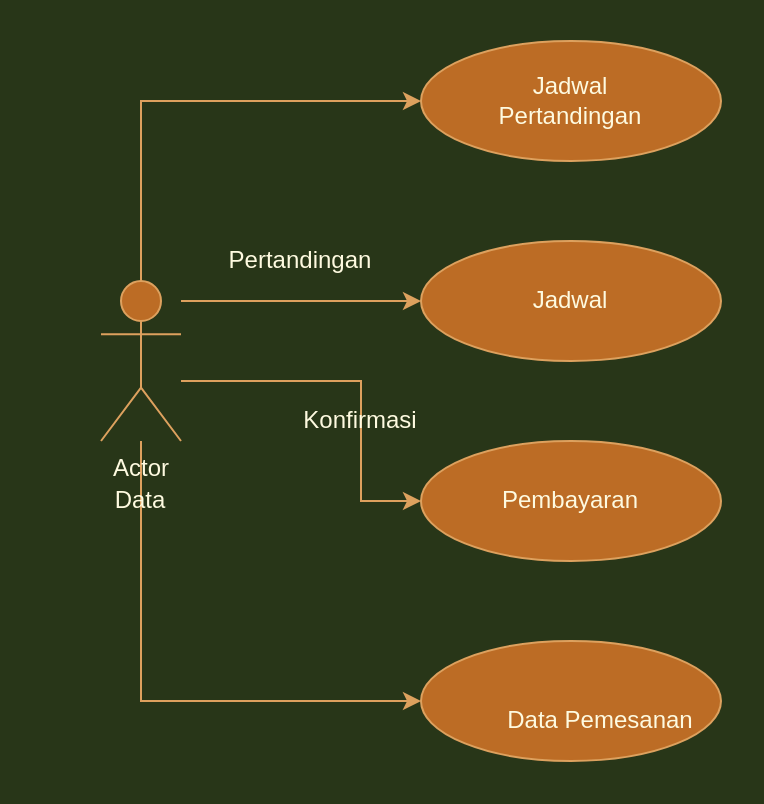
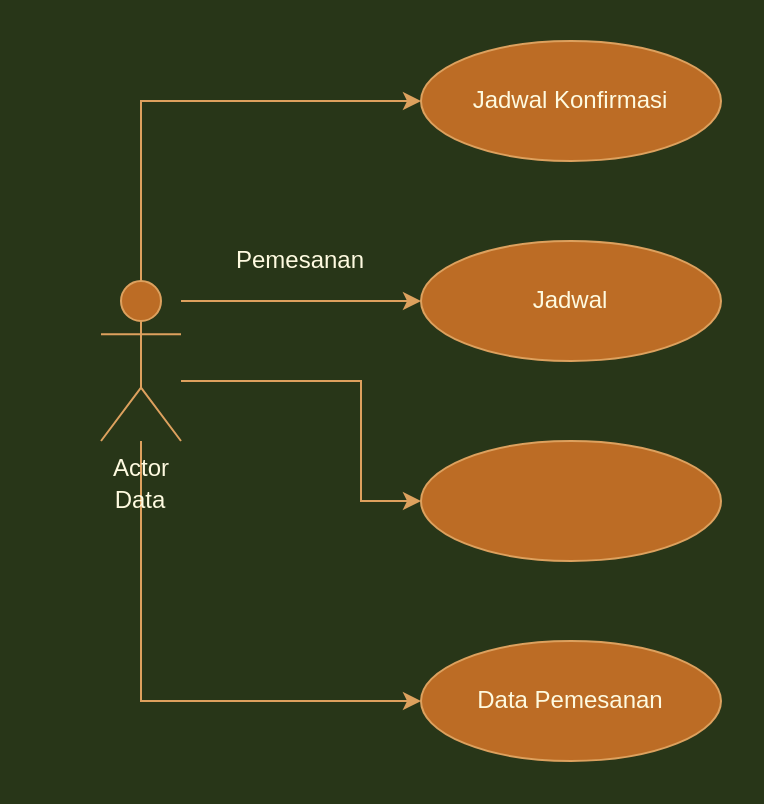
(571, 101) -> (571, 101)
(301, 261) -> (301, 261)
(361, 421) -> none
(571, 501) -> none
(601, 721) -> (571, 701)
